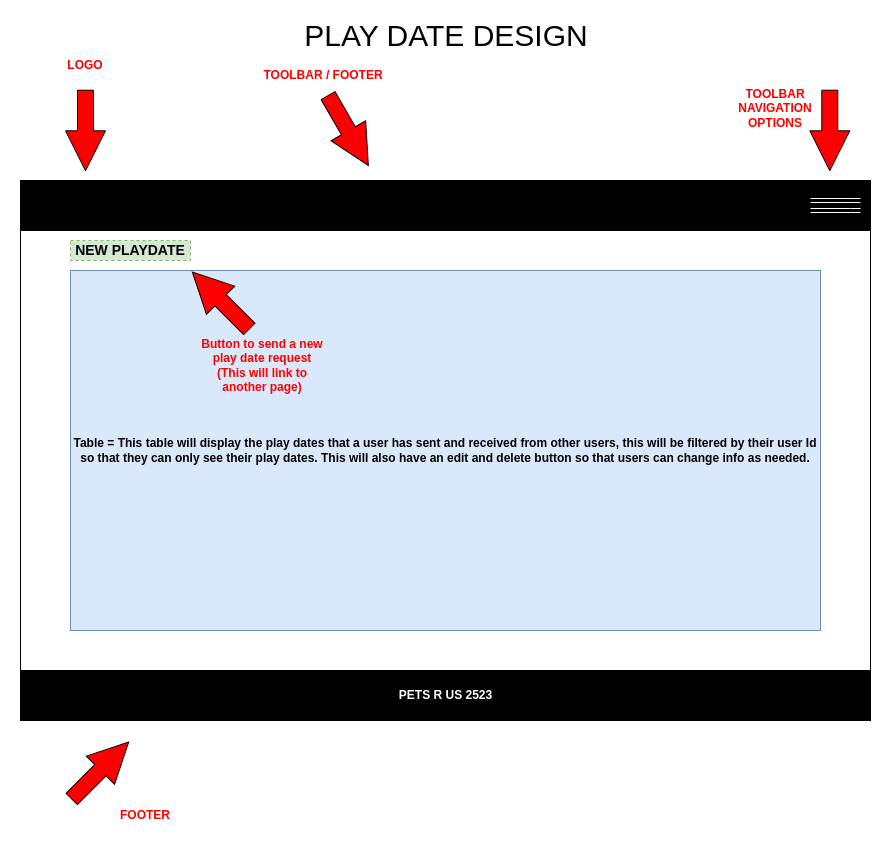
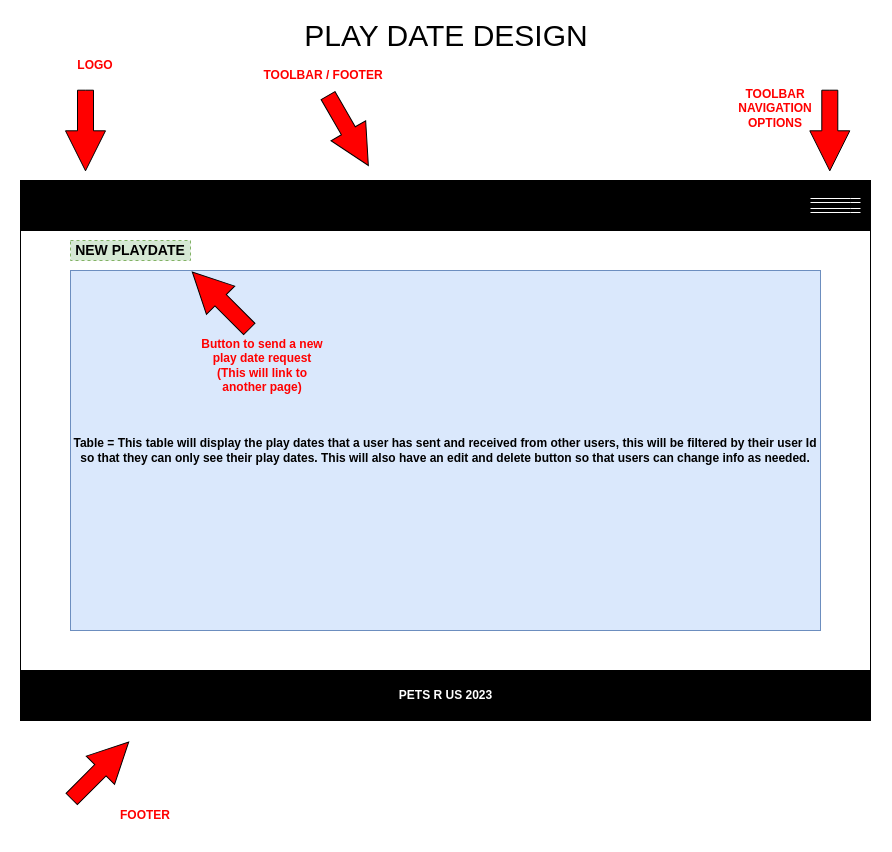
(86, 66) -> (96, 66)
(446, 696) -> (446, 696)
